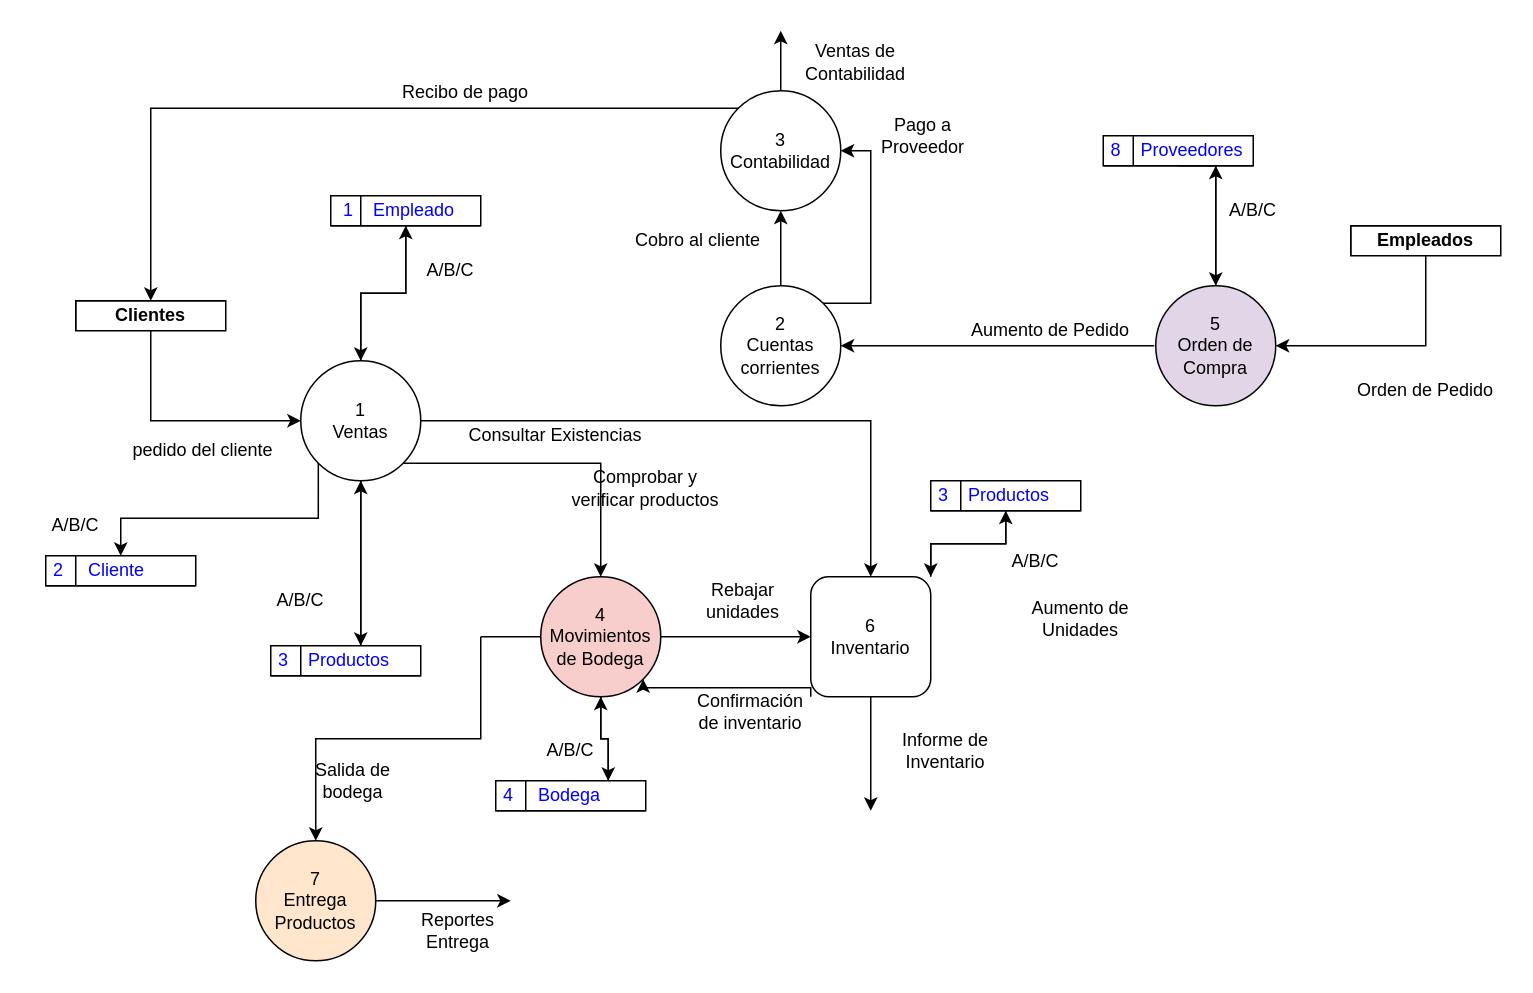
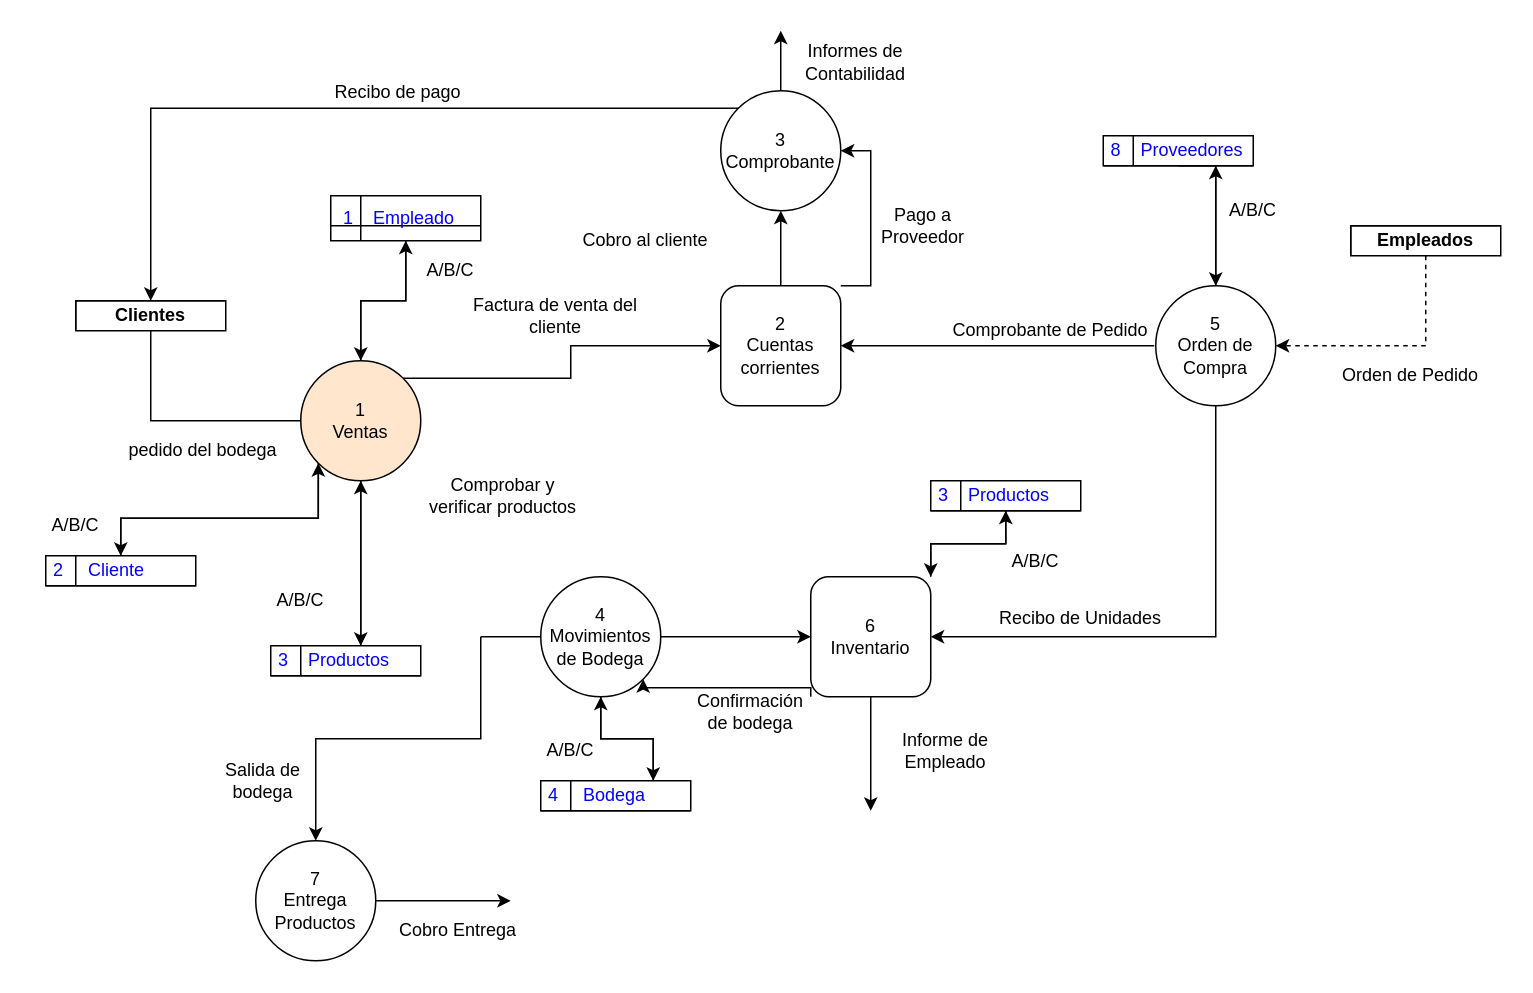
(856, 62) -> (856, 62)
(466, 92) -> (398, 92)
(923, 136) -> (923, 226)
(781, 151) -> (781, 151)
(406, 211) -> (406, 218)
(698, 241) -> (646, 241)
none -> (556, 316)
(1051, 331) -> (1051, 331)
(781, 346) -> (781, 346)
(1216, 346) -> (1216, 346)
(1402, 346) -> (1402, 346)
none -> (571, 376)
(1426, 391) -> (1411, 376)
(289, 421) -> (293, 421)
(361, 421) -> (361, 421)
(719, 421) -> none
(556, 436) -> none
(203, 451) -> (203, 451)
(554, 463) -> none
(646, 488) -> (503, 496)
none -> (121, 554)
(743, 601) -> none
(1081, 619) -> (1081, 619)
(601, 637) -> (601, 637)
none -> (1194, 637)
(751, 712) -> (751, 712)
(946, 751) -> (946, 751)
(353, 781) -> (263, 781)
(571, 796) -> (616, 796)
(316, 901) -> (316, 901)
(458, 931) -> (458, 931)
